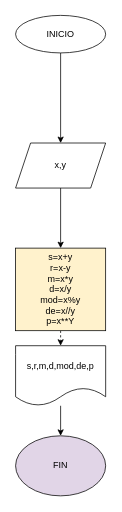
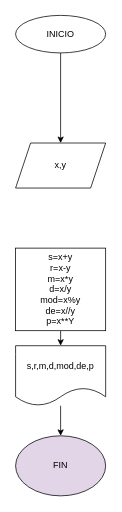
(60, 215) -> none
(60, 289) -> (60, 289)
(60, 335) -> (60, 335)
